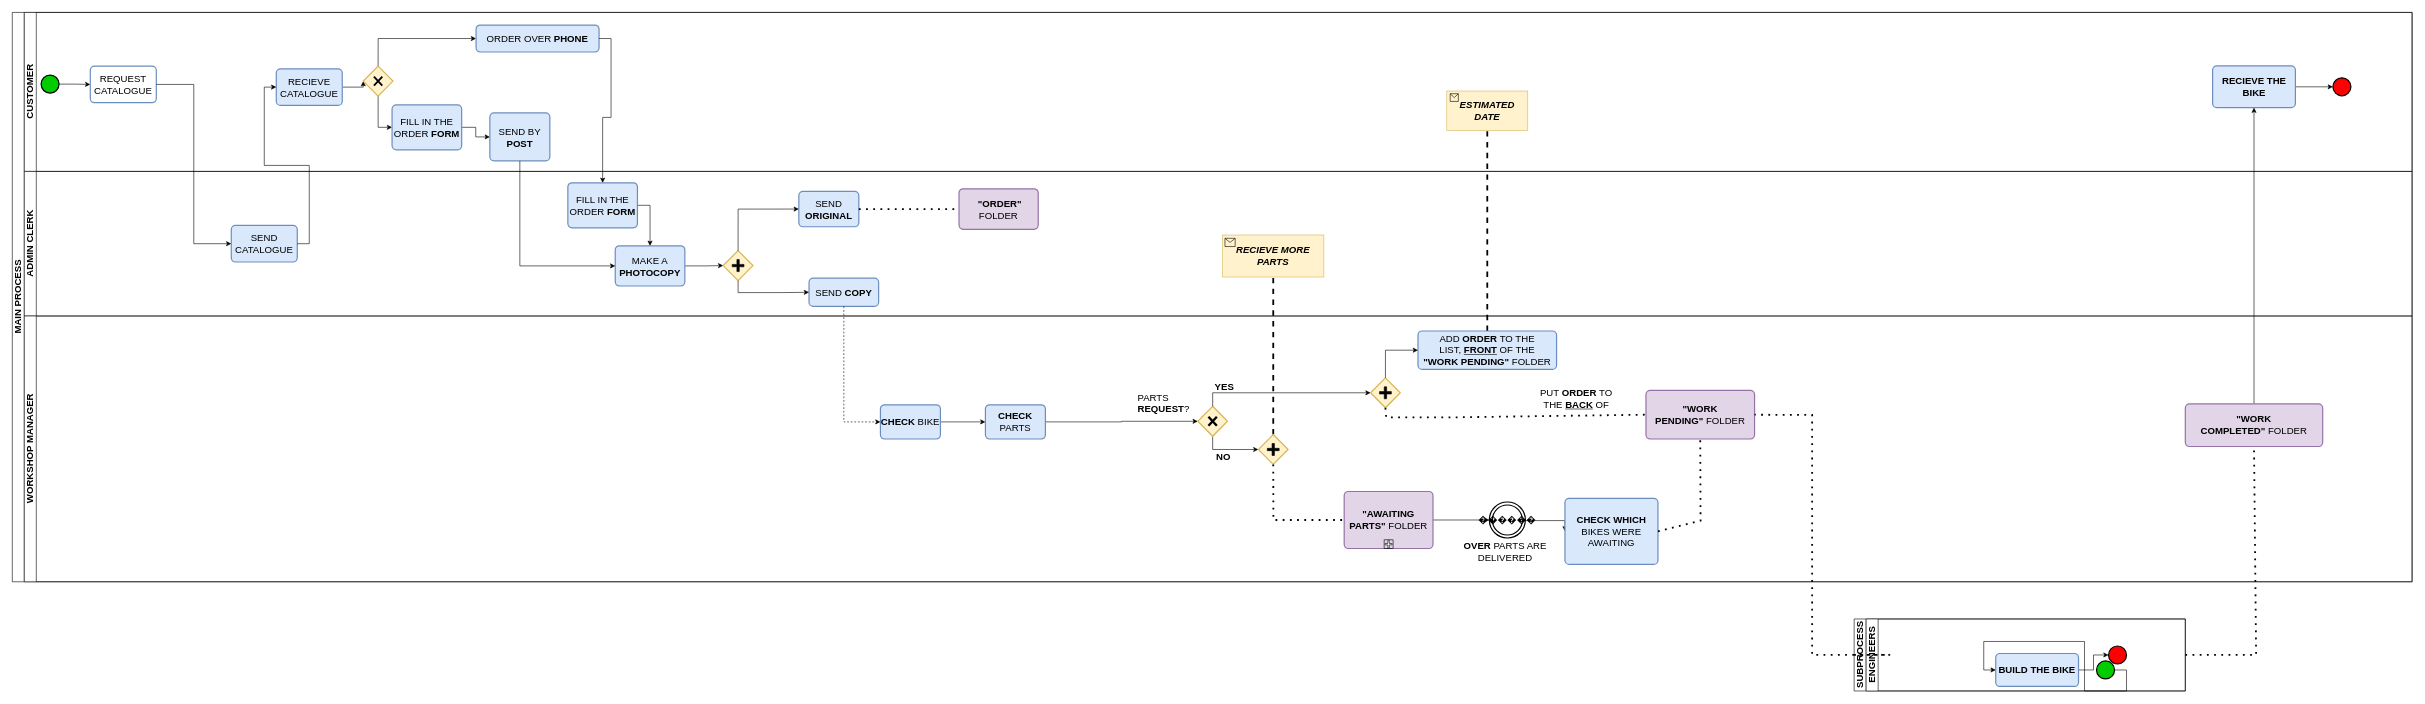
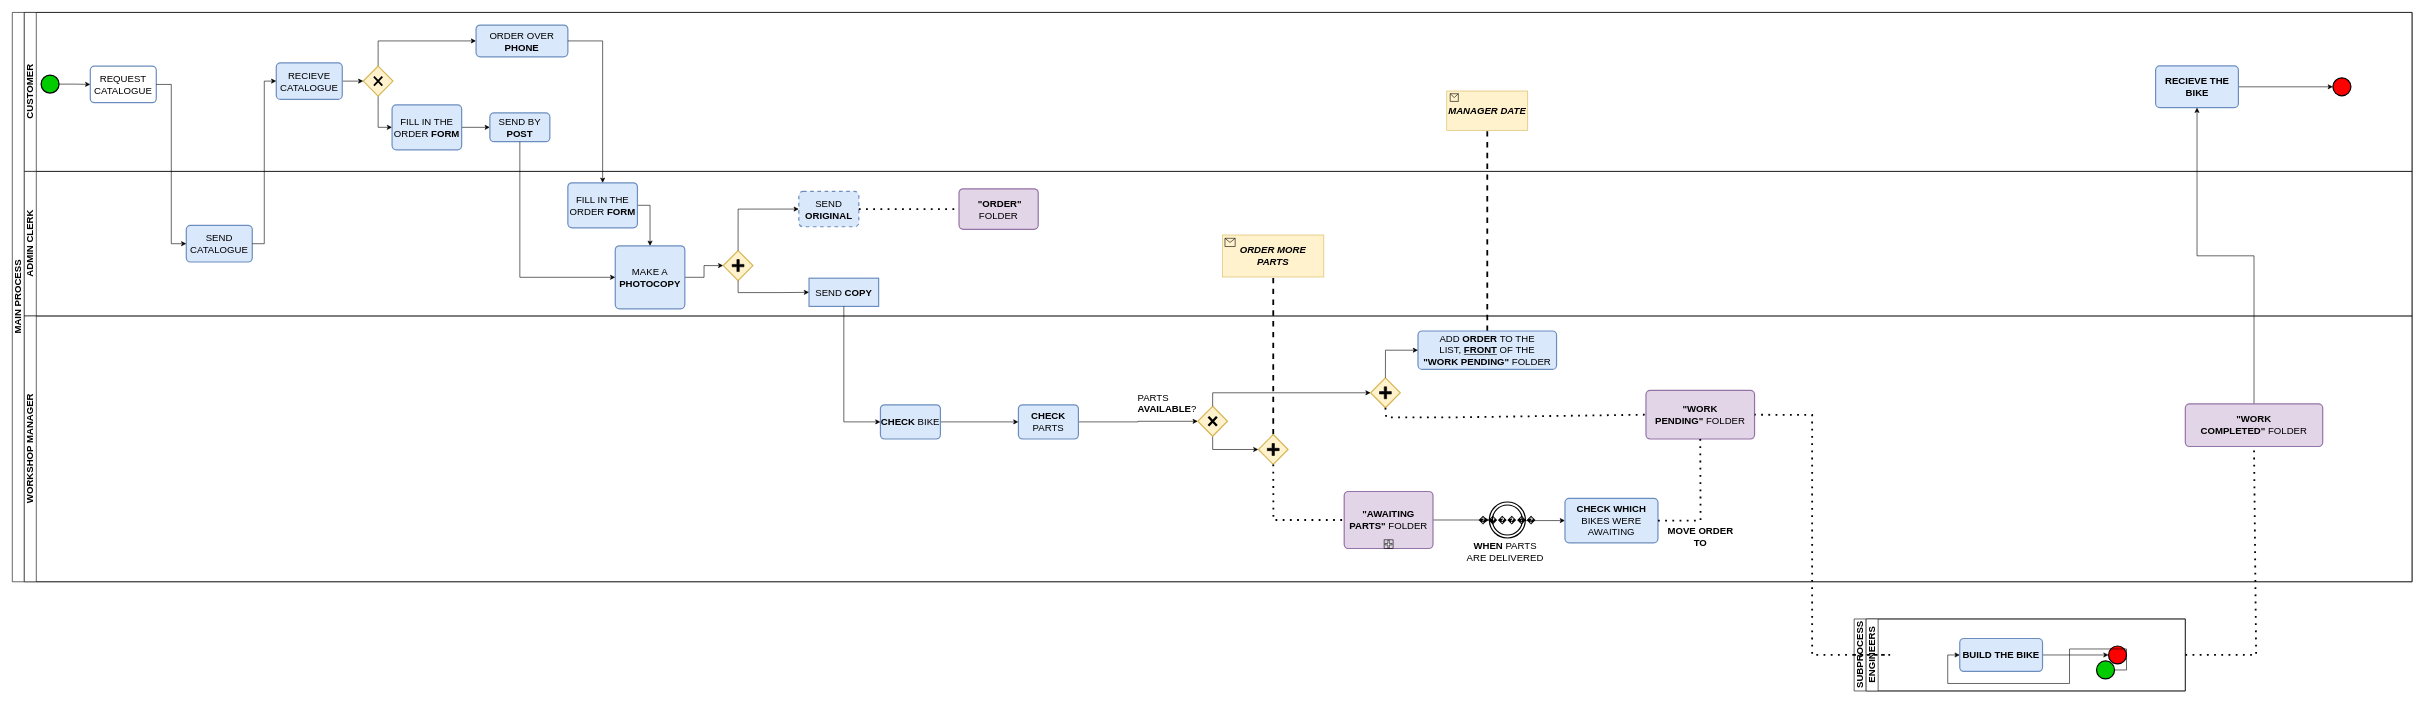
(538, 38) -> (522, 41)
(309, 87) -> (309, 81)
(2254, 87) -> (2197, 87)
(1487, 111) -> (1487, 111)
(520, 137) -> (520, 127)
(829, 209) -> (829, 209)
(264, 244) -> (219, 244)
(1273, 256) -> (1273, 256)
(650, 266) -> (650, 277)
(844, 292) -> (844, 292)
(844, 380) -> (844, 380)
(1224, 387) -> none
(1577, 399) -> none
(1173, 404) -> (1173, 404)
(1016, 422) -> (1049, 422)
(1225, 455) -> none
(1612, 531) -> (1612, 521)
none -> (1700, 537)
(1505, 552) -> (1505, 552)
(2037, 670) -> (2001, 655)
